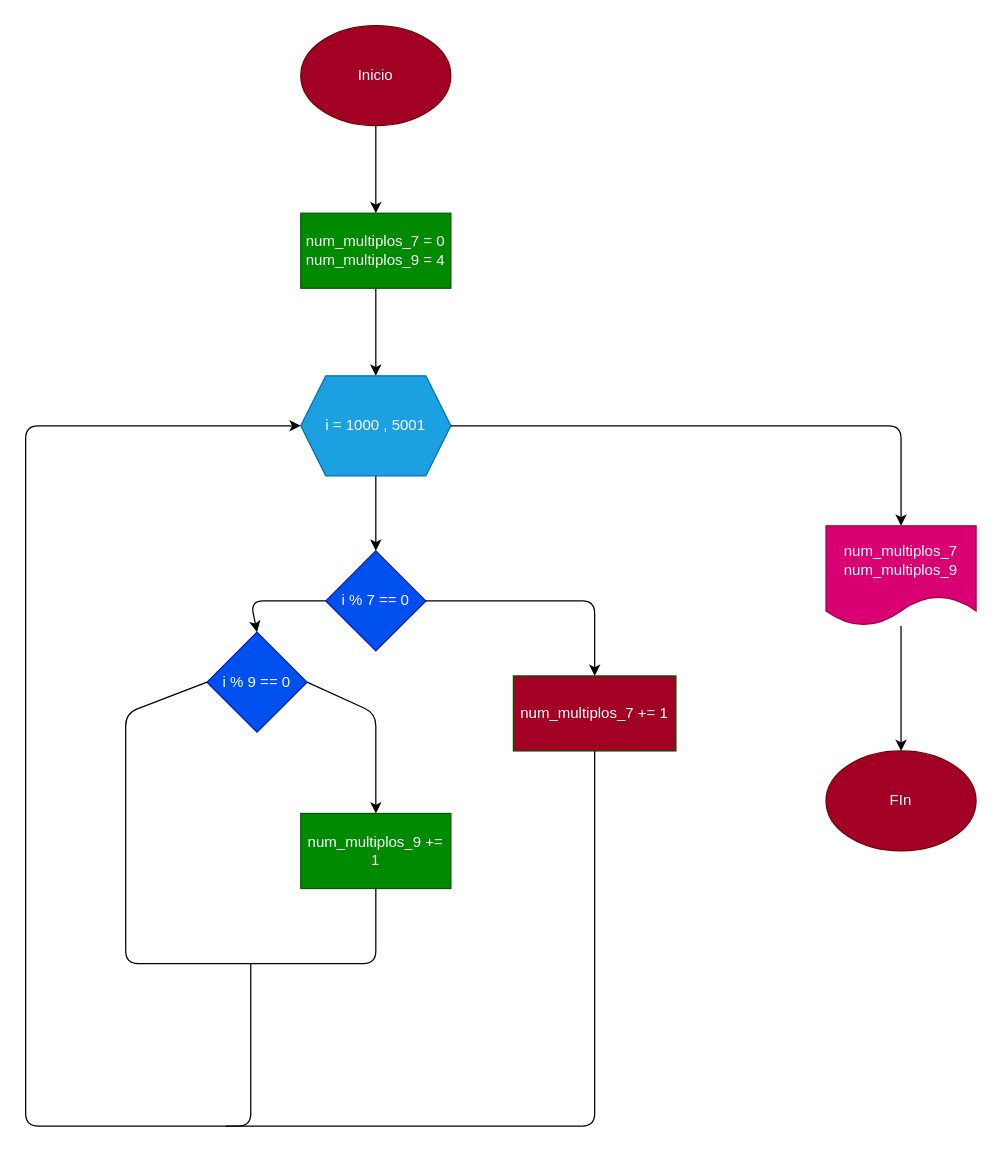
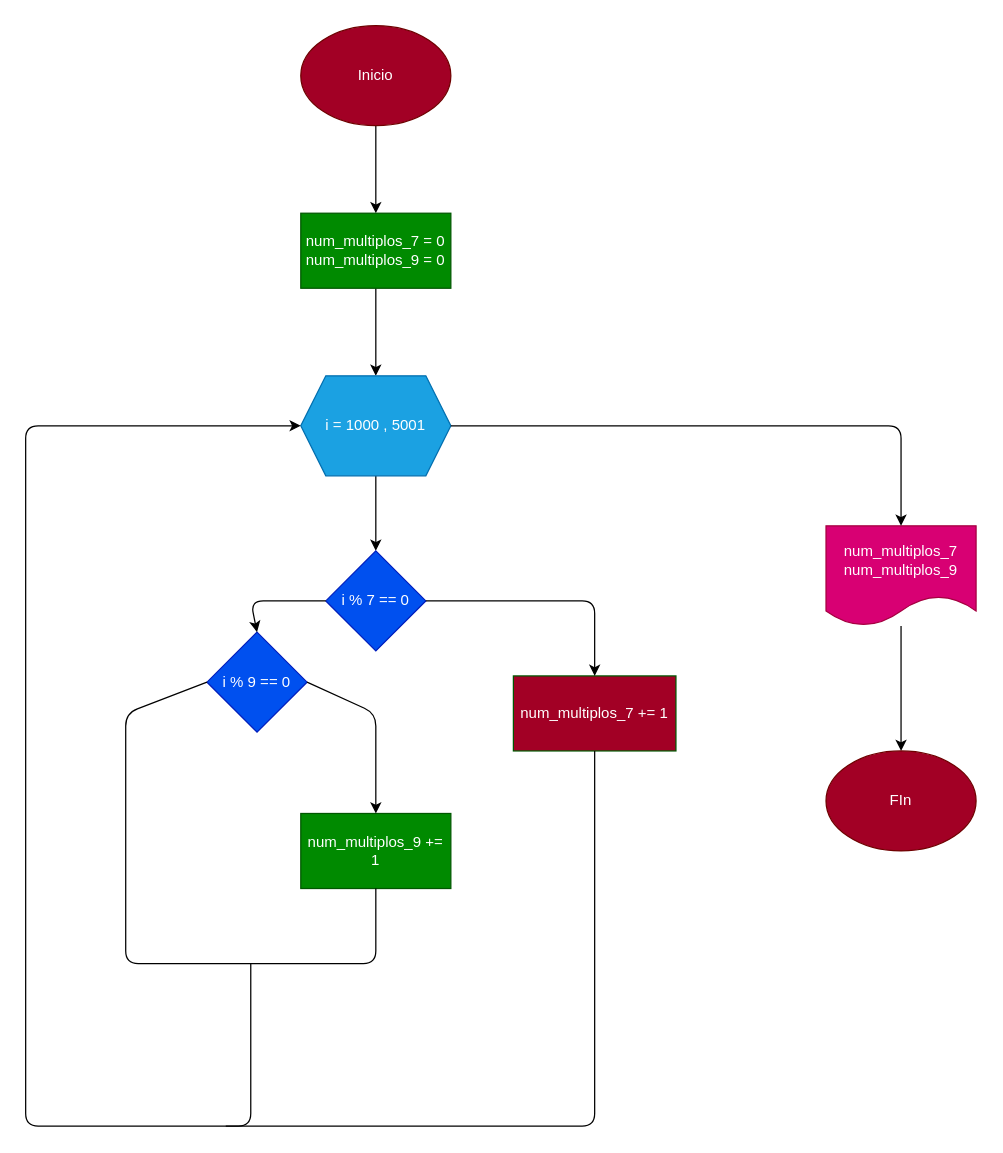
(376, 251) -> (376, 251)
